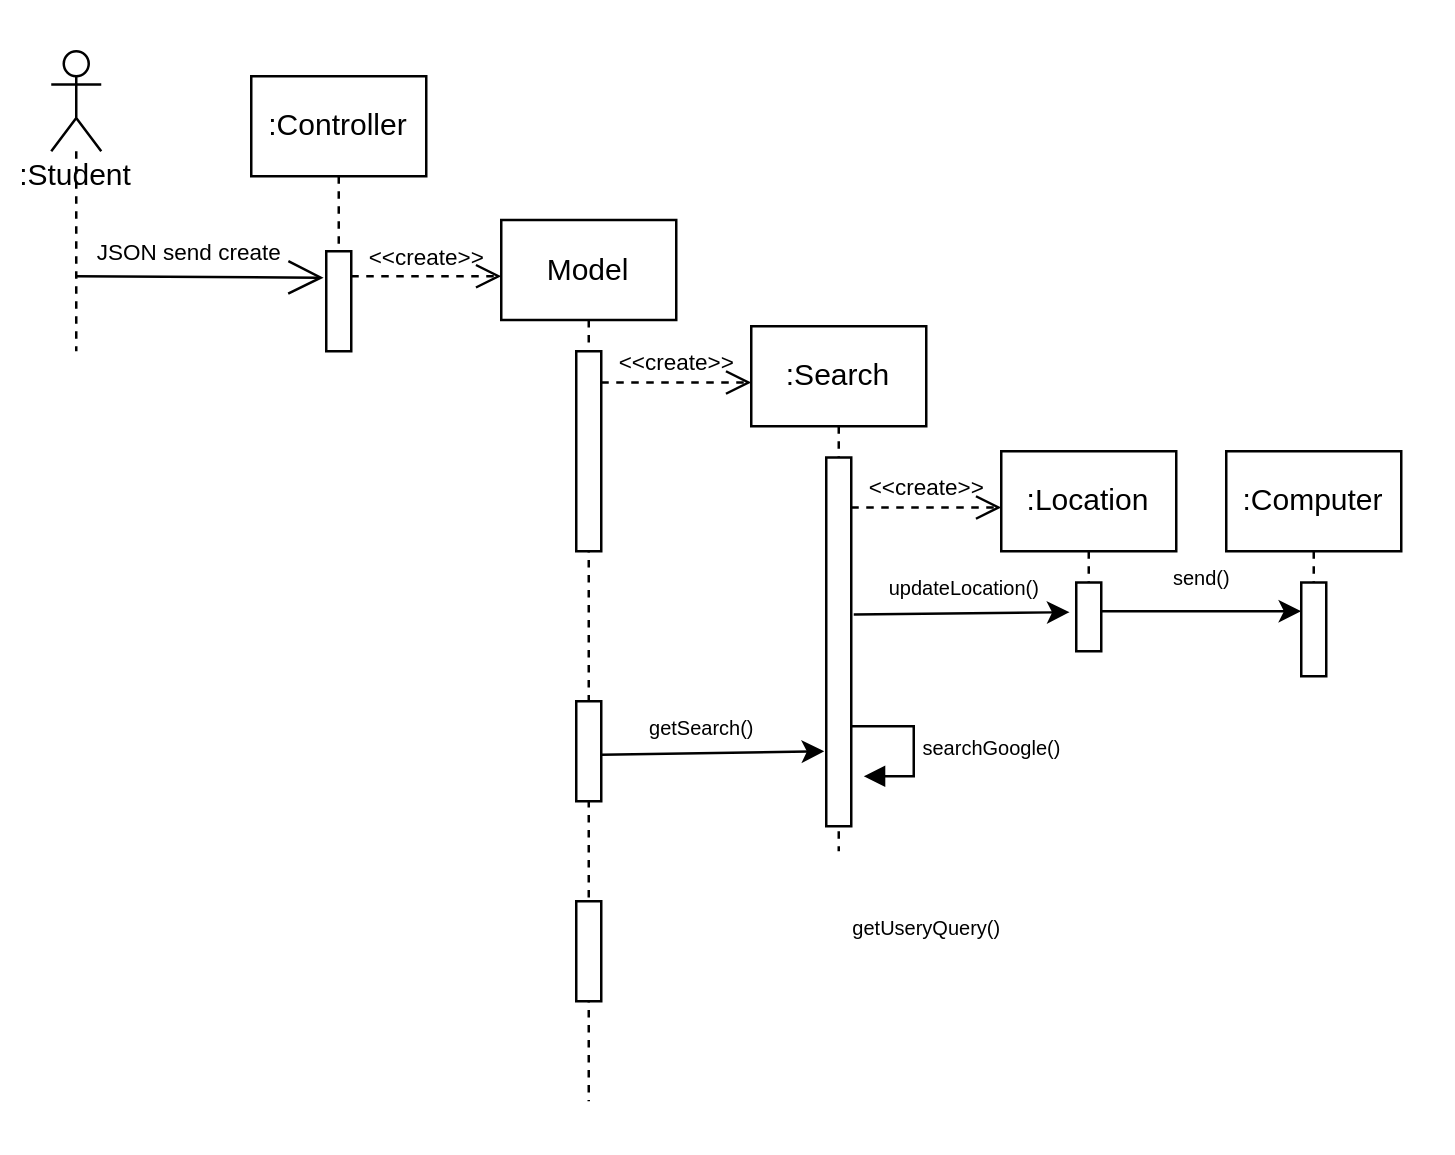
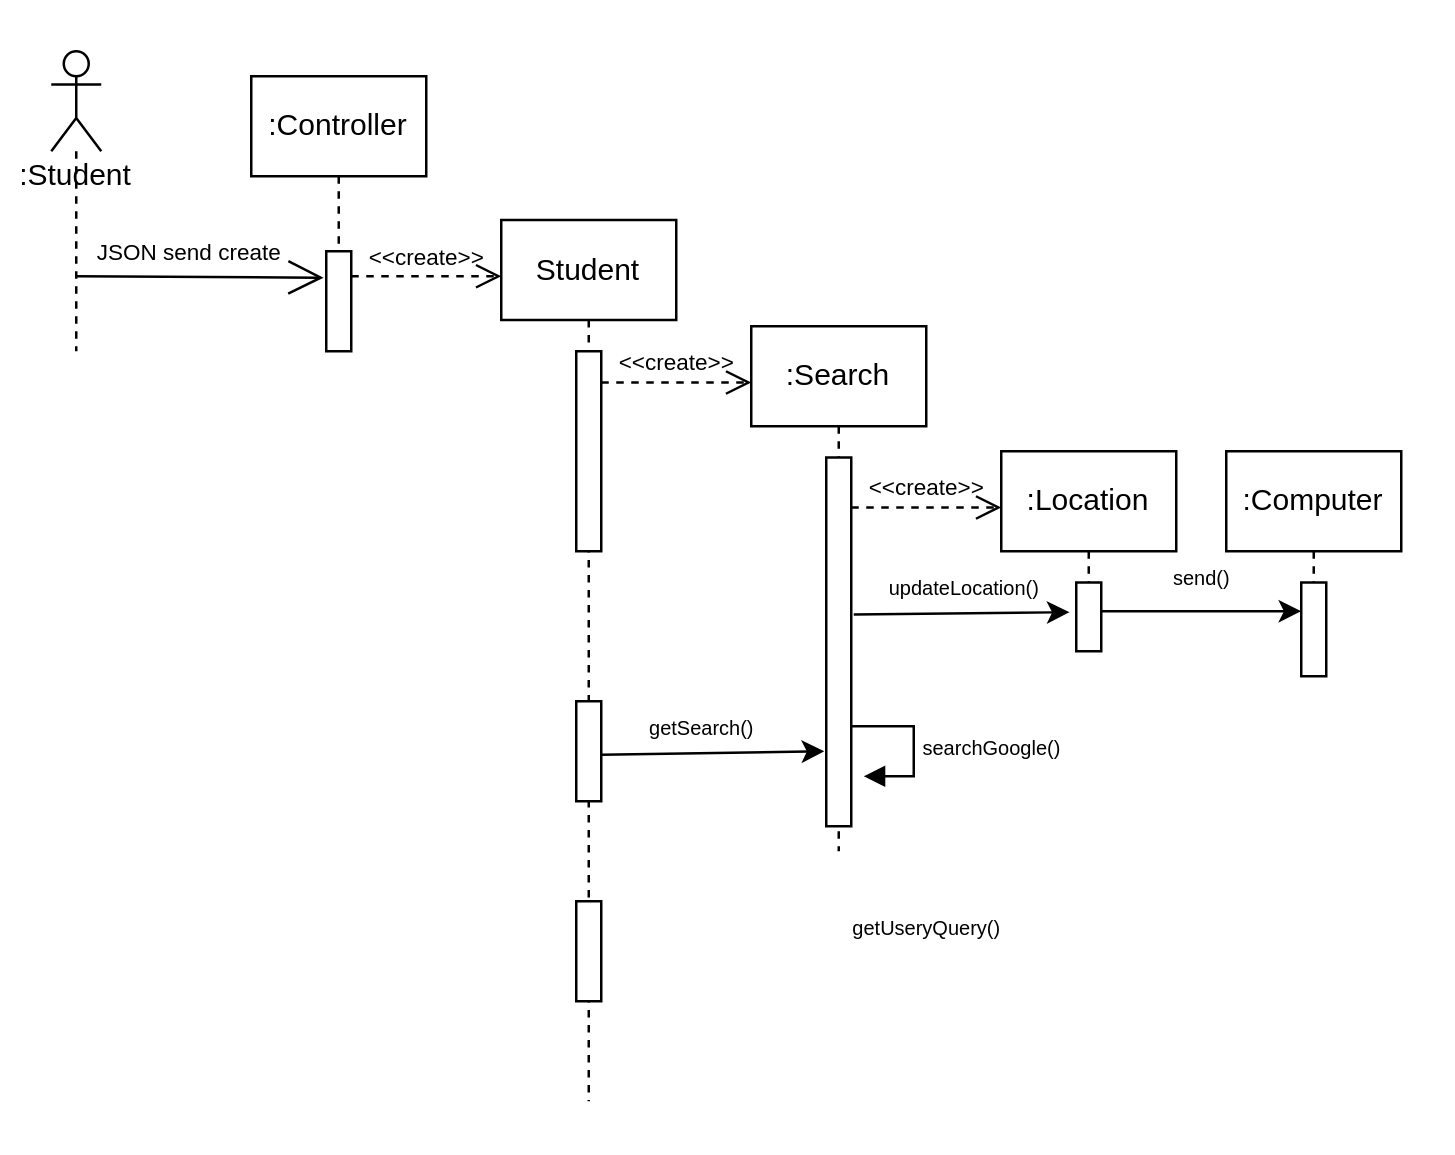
(589, 271) -> (589, 271)
